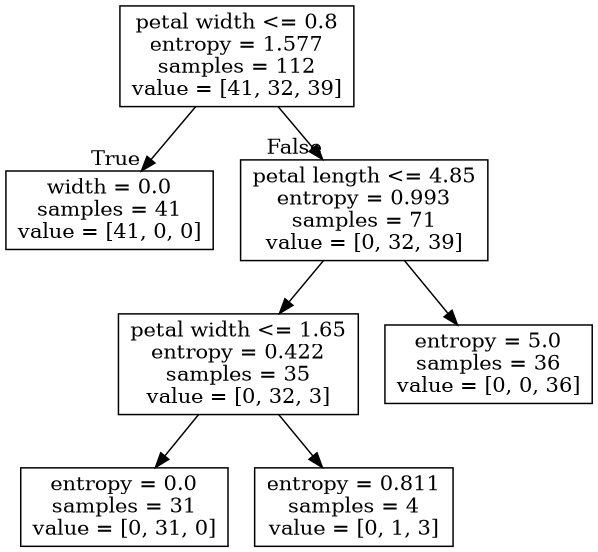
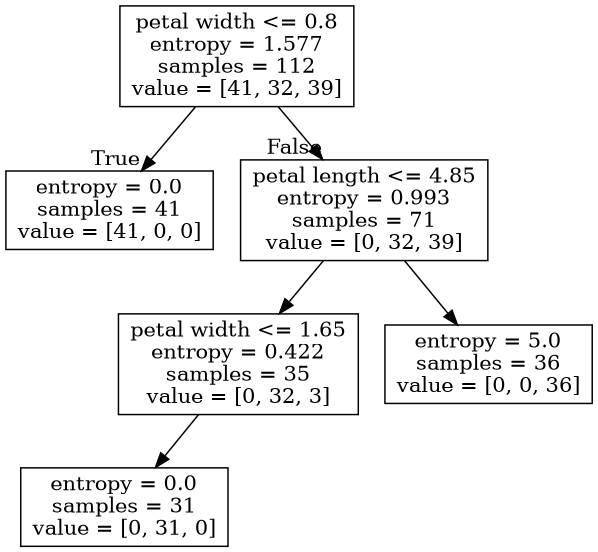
(110, 210) -> (110, 210)
(354, 507) -> none
